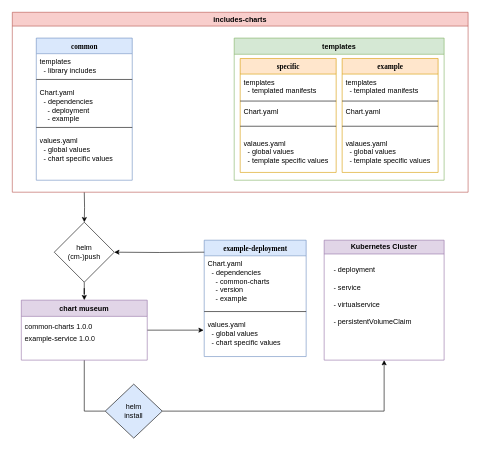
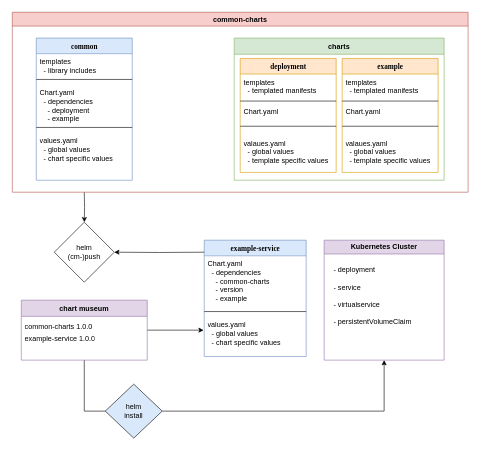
(240, 20) -> (240, 20)
(339, 47) -> (339, 47)
(289, 67) -> (289, 67)
(256, 249) -> (256, 249)
(84, 291) -> none
